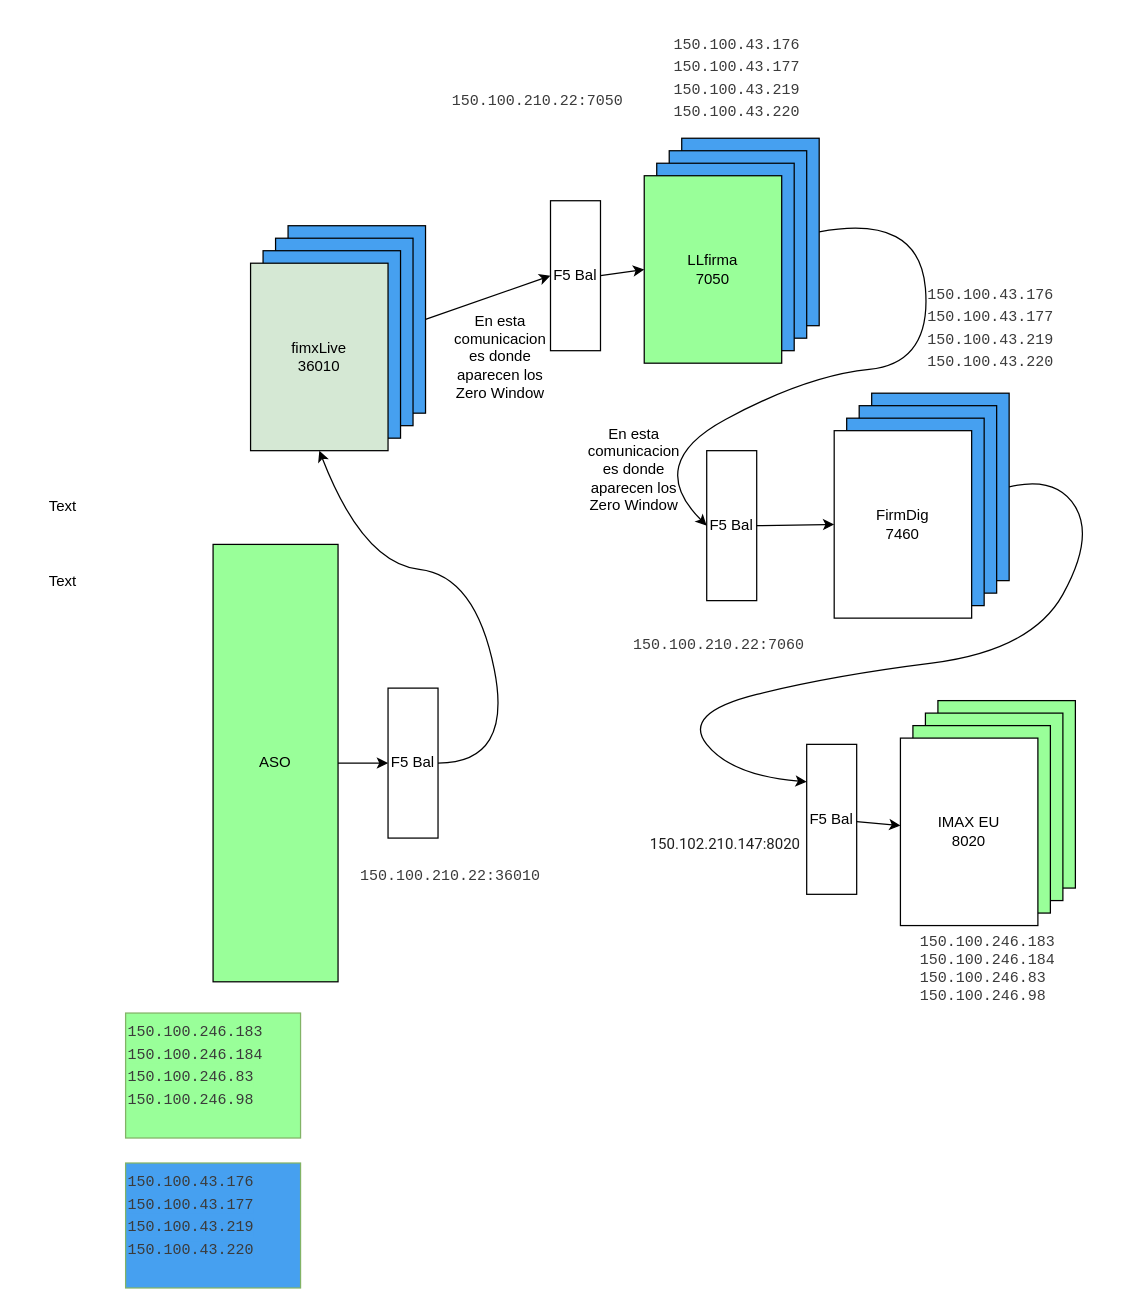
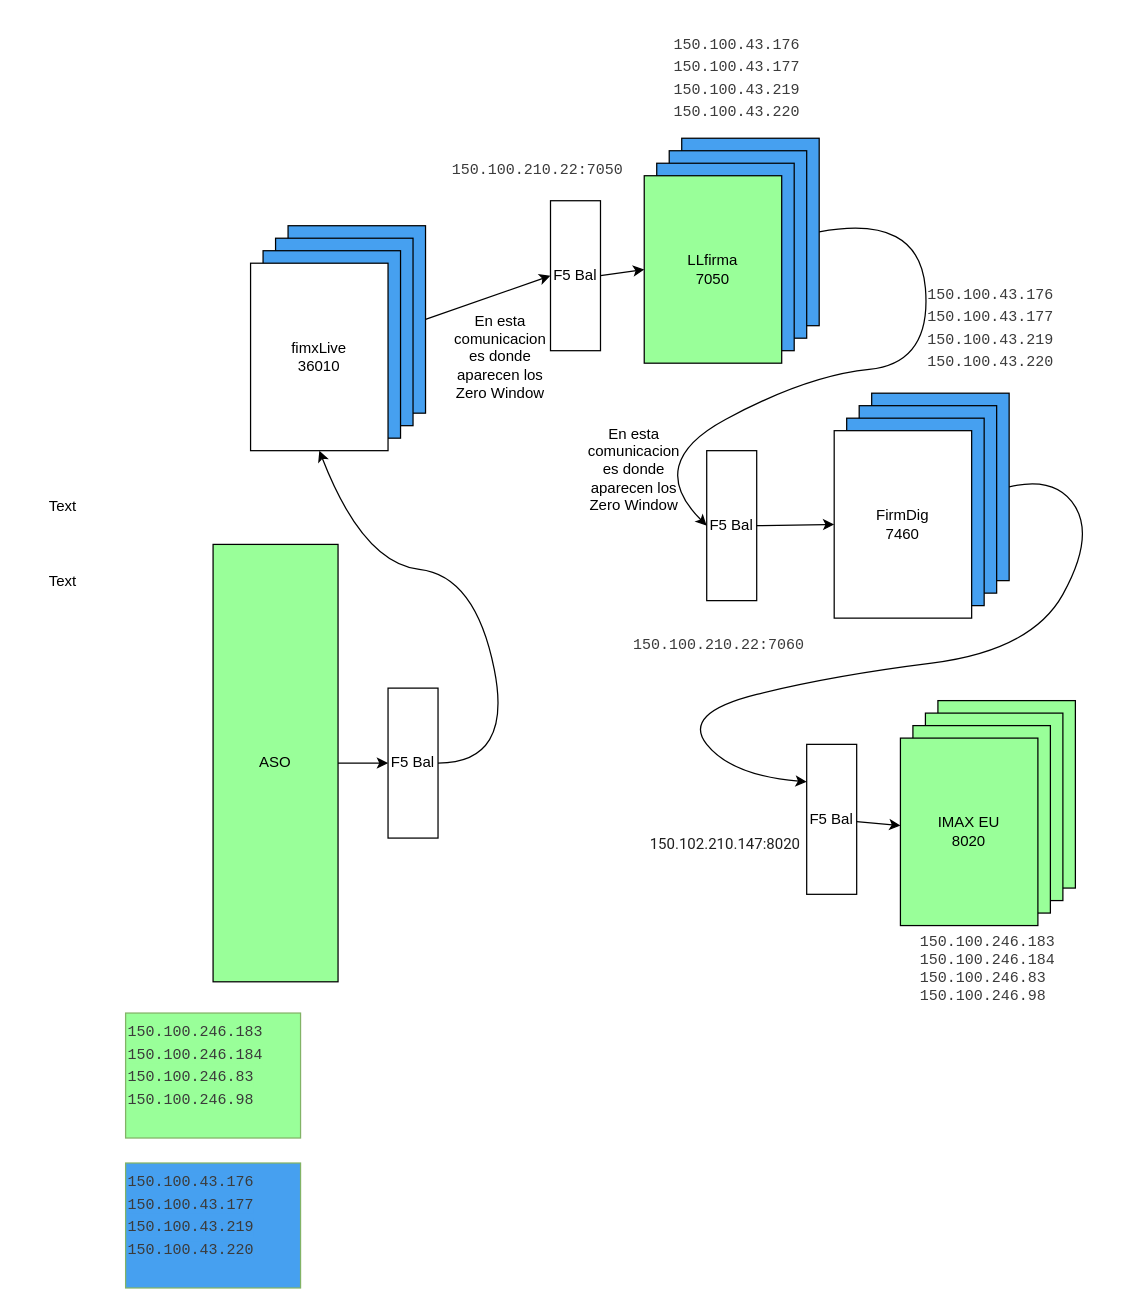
(538, 101) -> (538, 169)
(319, 357) -> (319, 357)
(969, 832) -> (969, 832)
(451, 876) -> none
